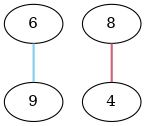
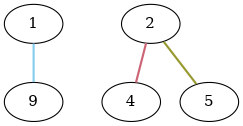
(34, 24) -> (34, 24)
(112, 24) -> (151, 24)
none -> (209, 102)
